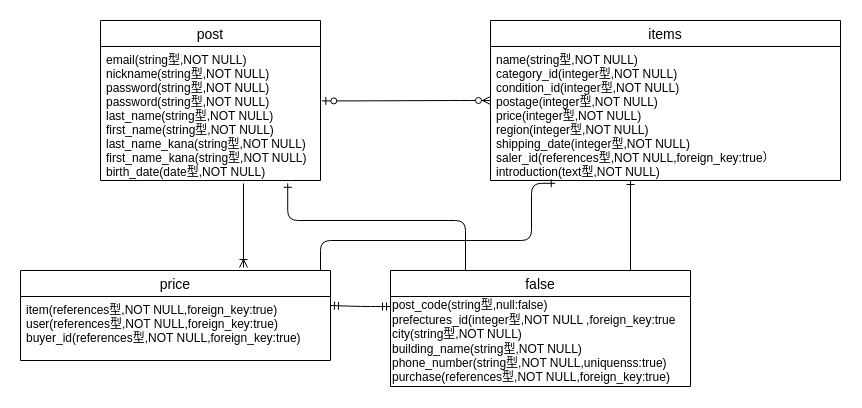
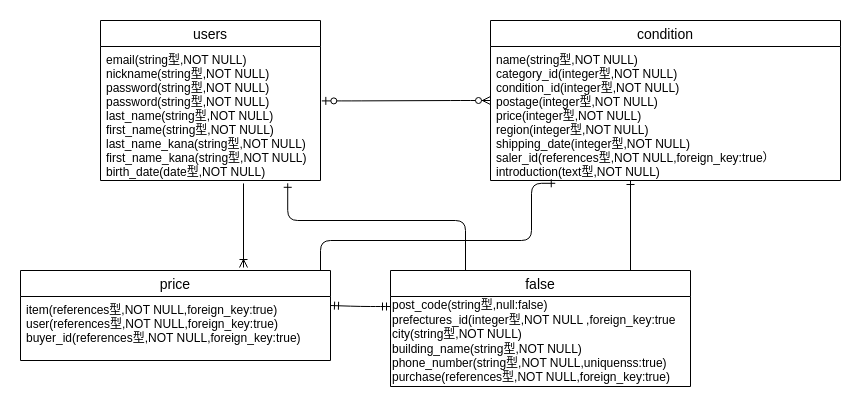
(210, 34) -> (210, 34)
(665, 34) -> (665, 34)
